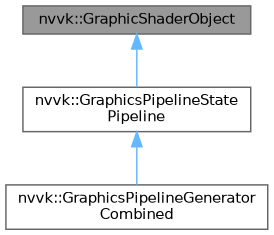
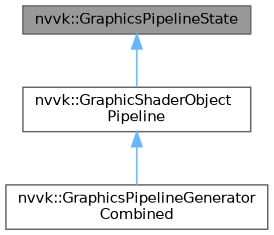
(137, 20) -> (137, 20)
(137, 109) -> (137, 109)
